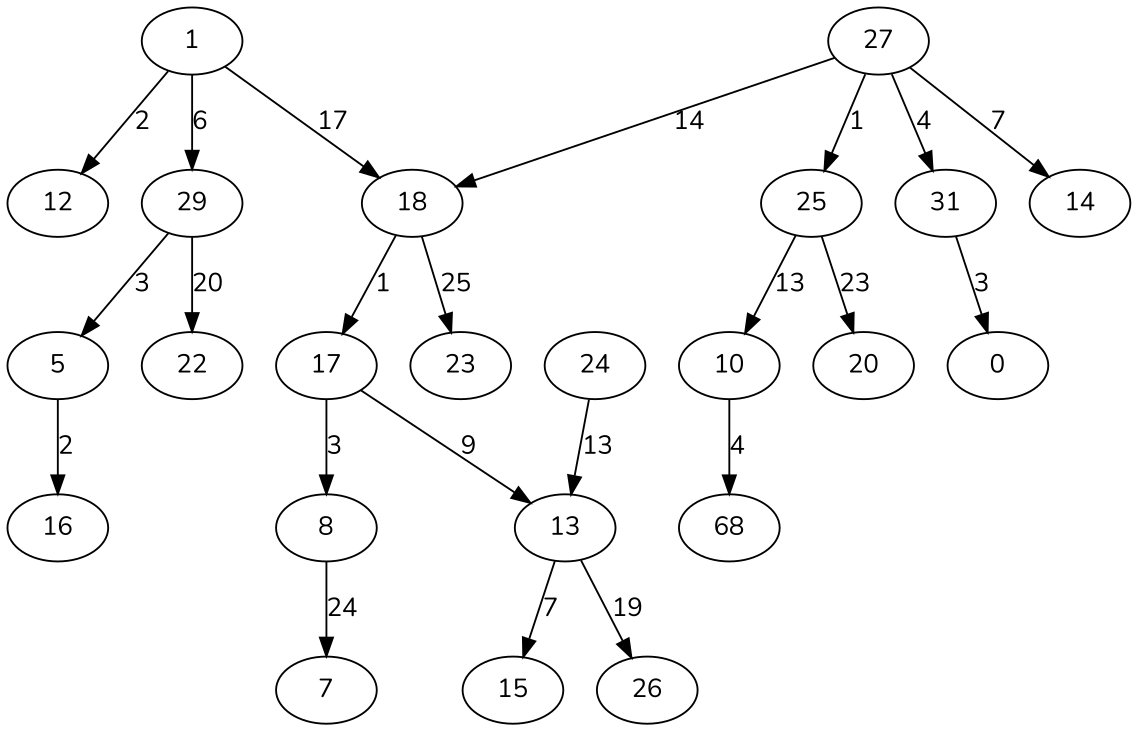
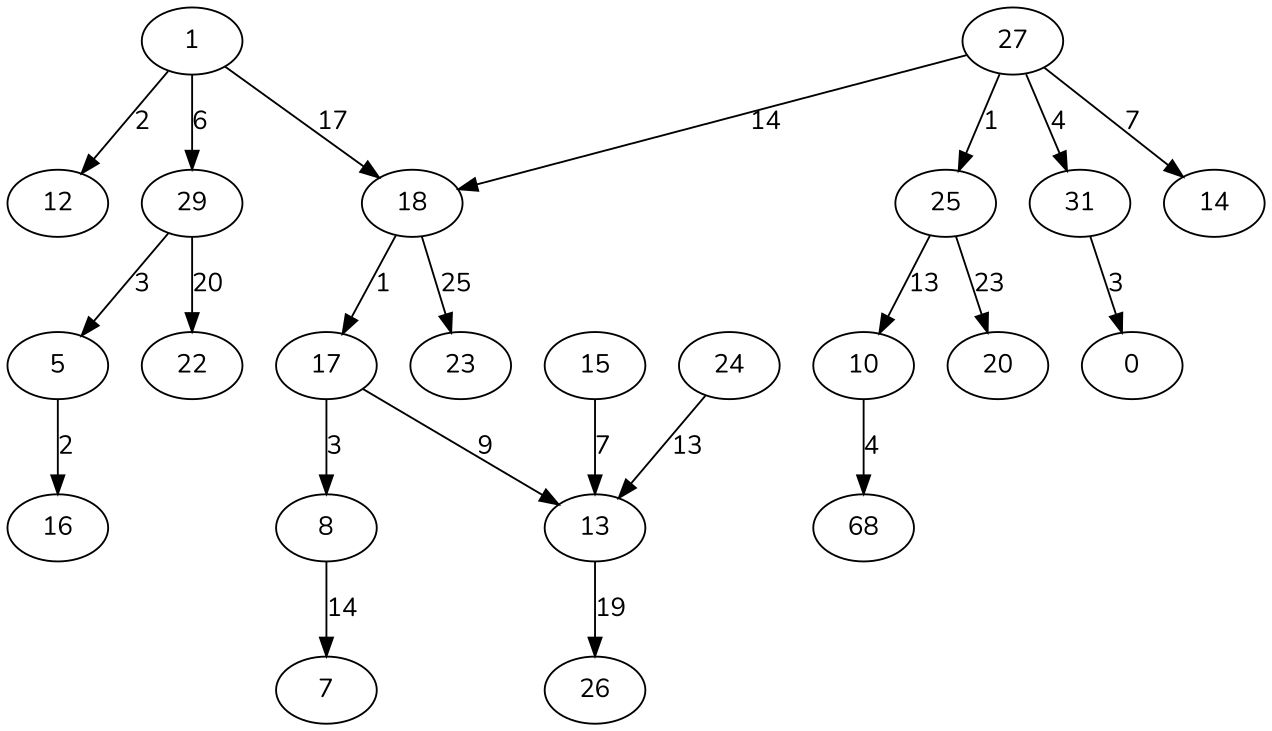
(542, 600) -> (595, 437)
(342, 609) -> (342, 609)
